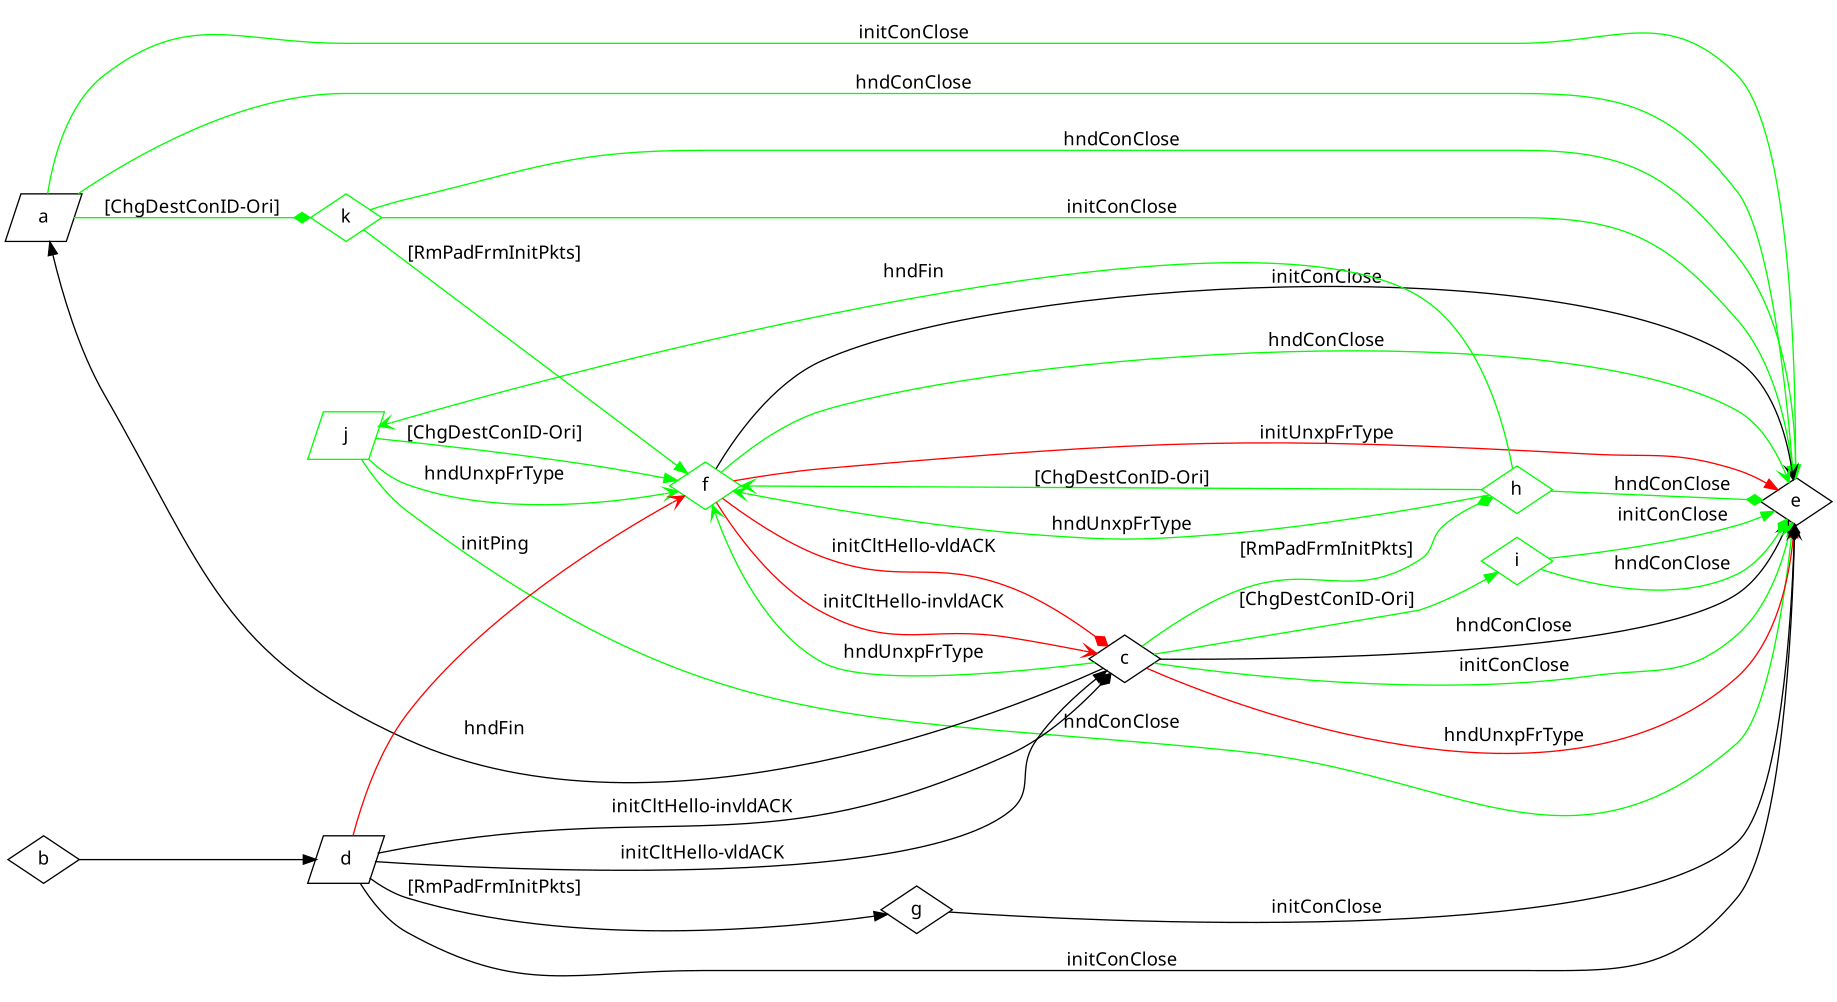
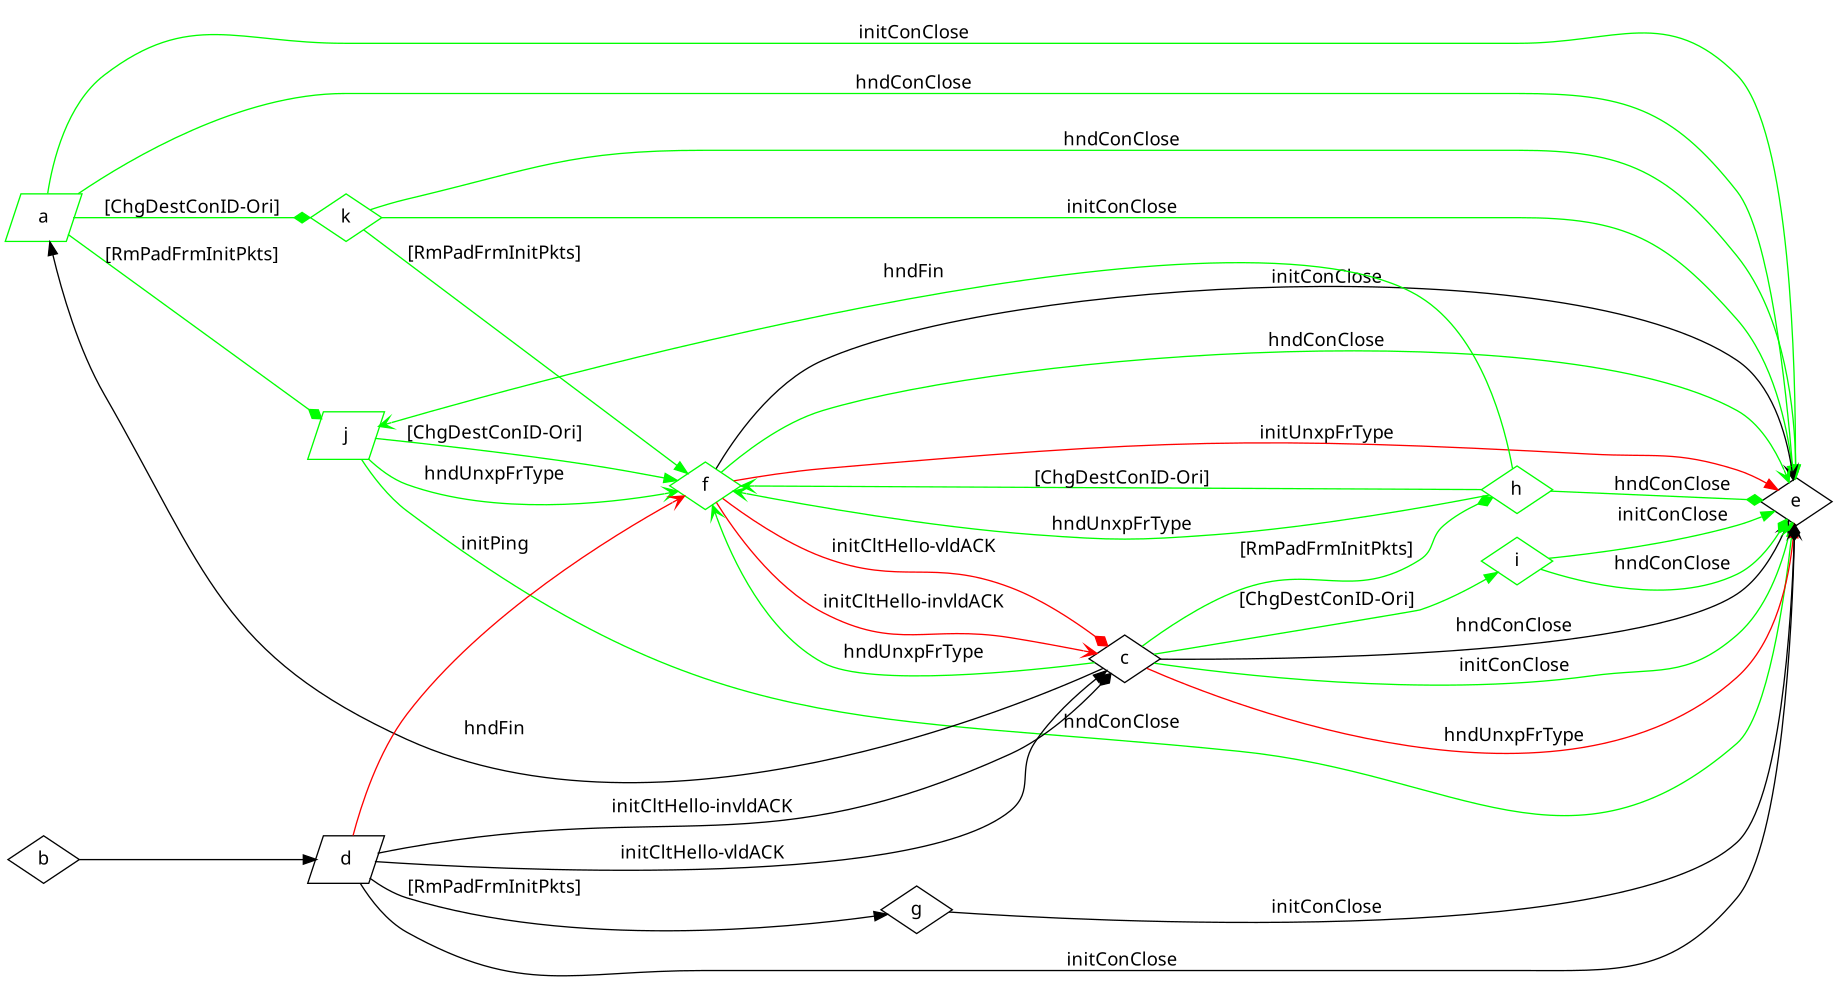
(44, 218) -> (44, 218)
none -> (188, 322)
